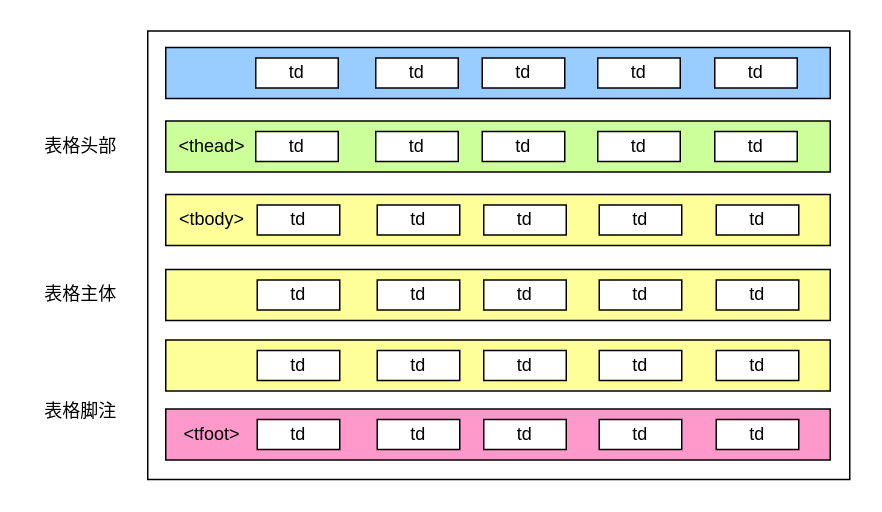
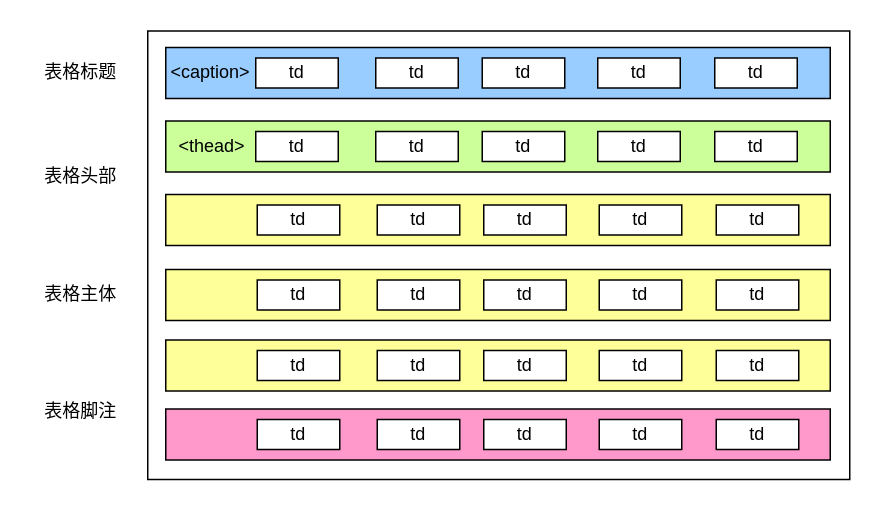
none -> (80, 73)
none -> (211, 73)
(80, 146) -> (80, 176)
(212, 220) -> none
(212, 434) -> none
